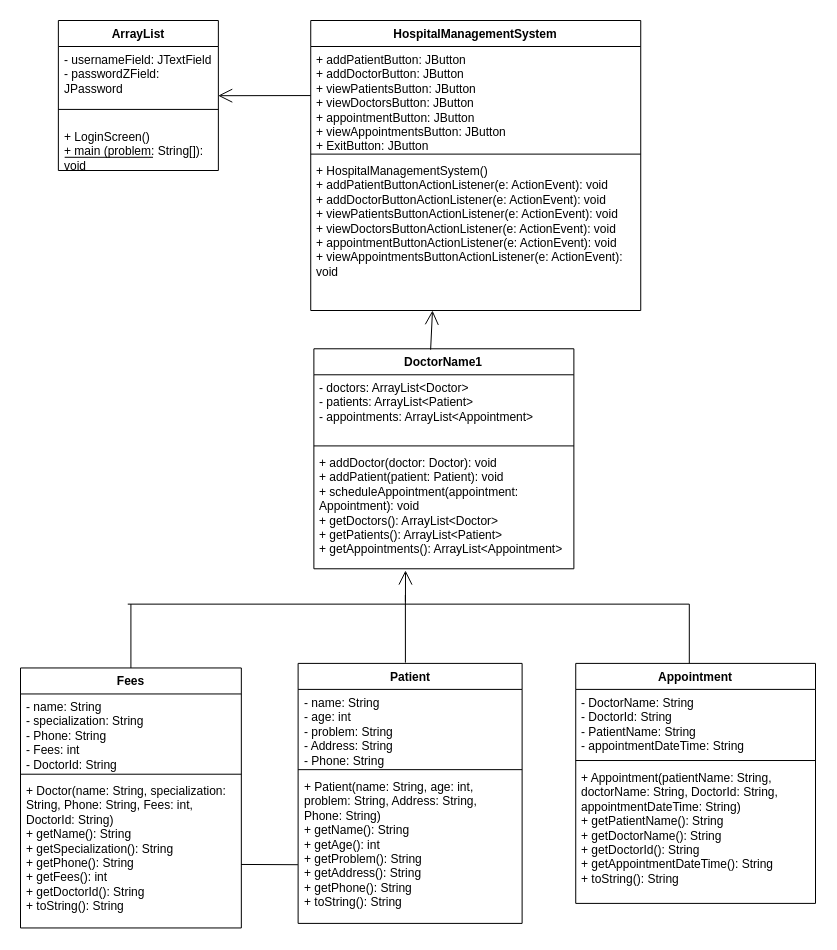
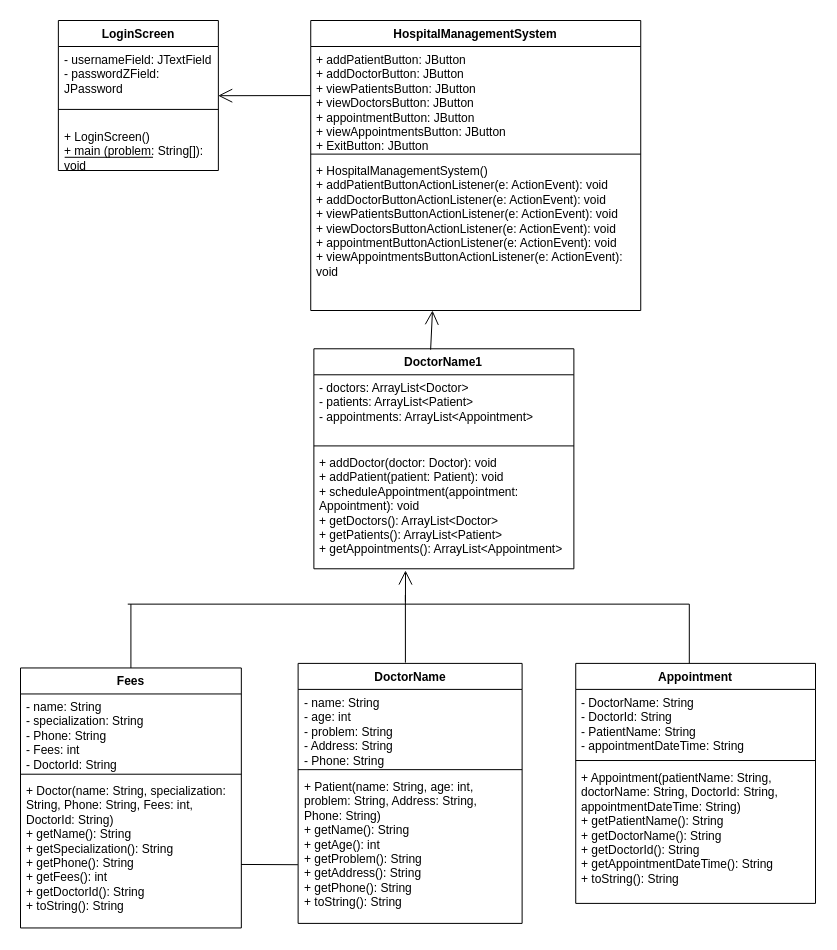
(139, 35) -> (139, 35)
(411, 678) -> (411, 678)
